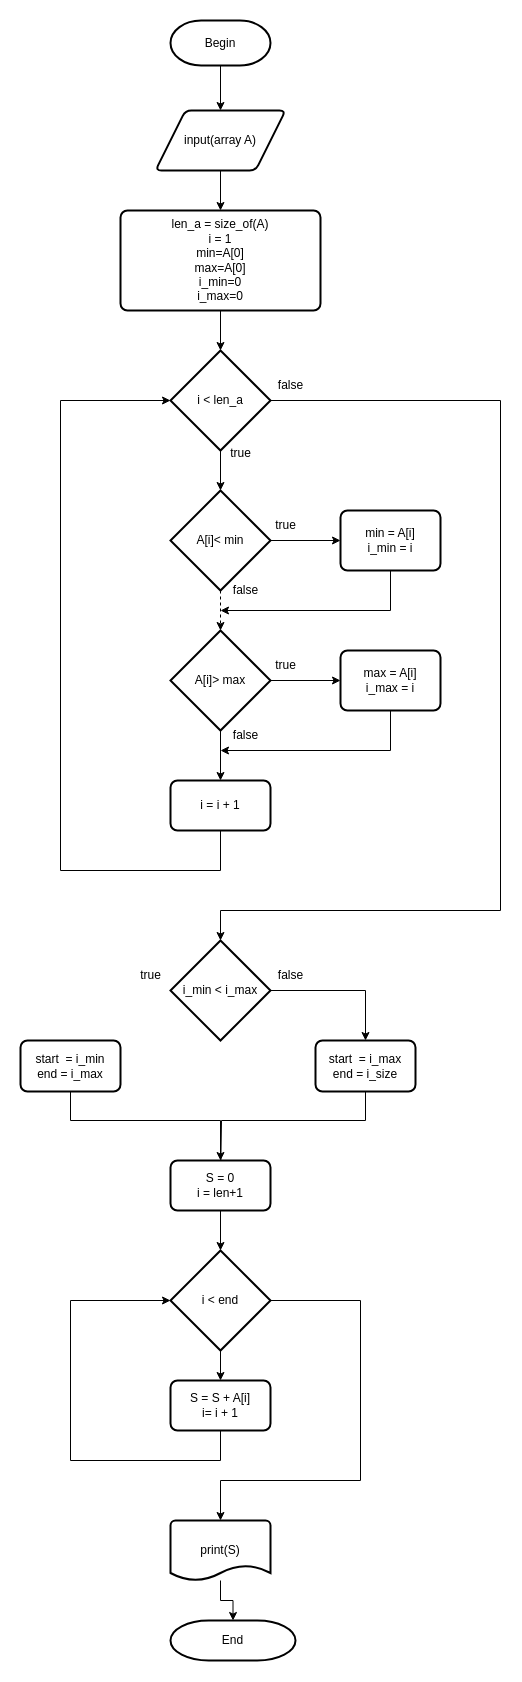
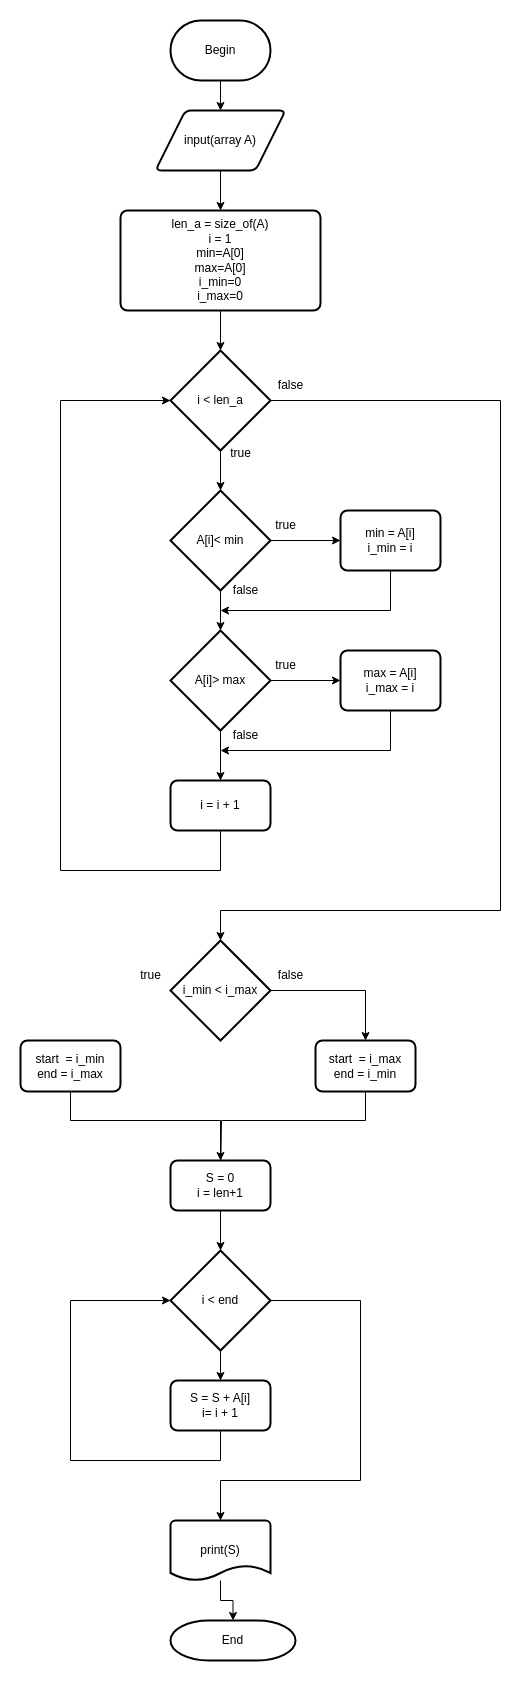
(221, 43) -> (221, 51)
(221, 607) -> (221, 607)
(366, 1067) -> (366, 1067)
